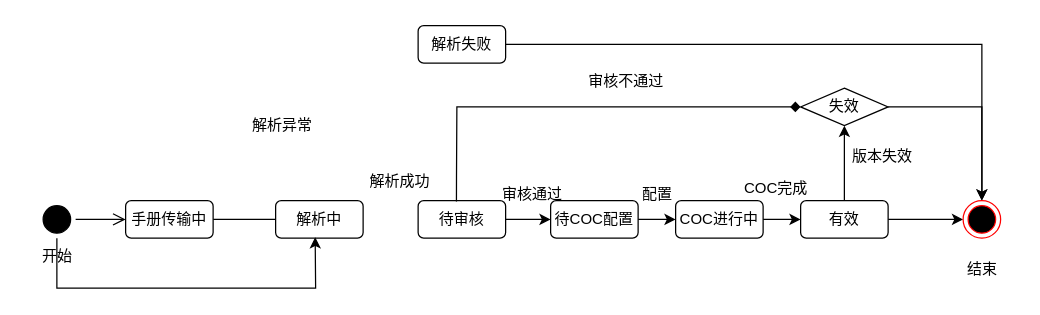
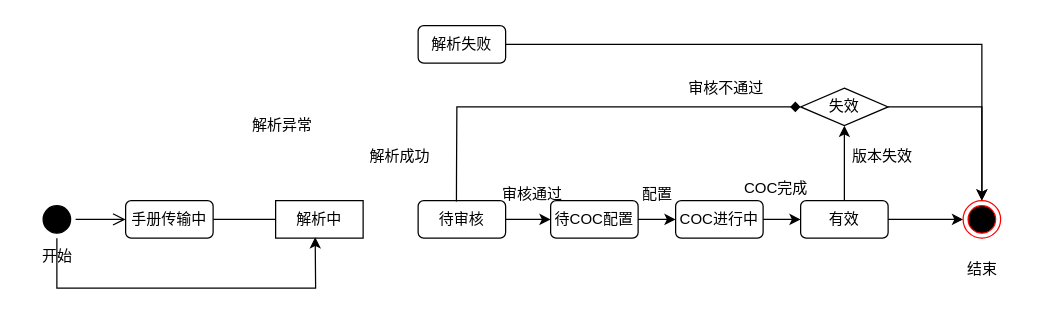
(626, 82) -> (726, 88)
(399, 182) -> (399, 157)
(319, 219) -> (319, 219)
